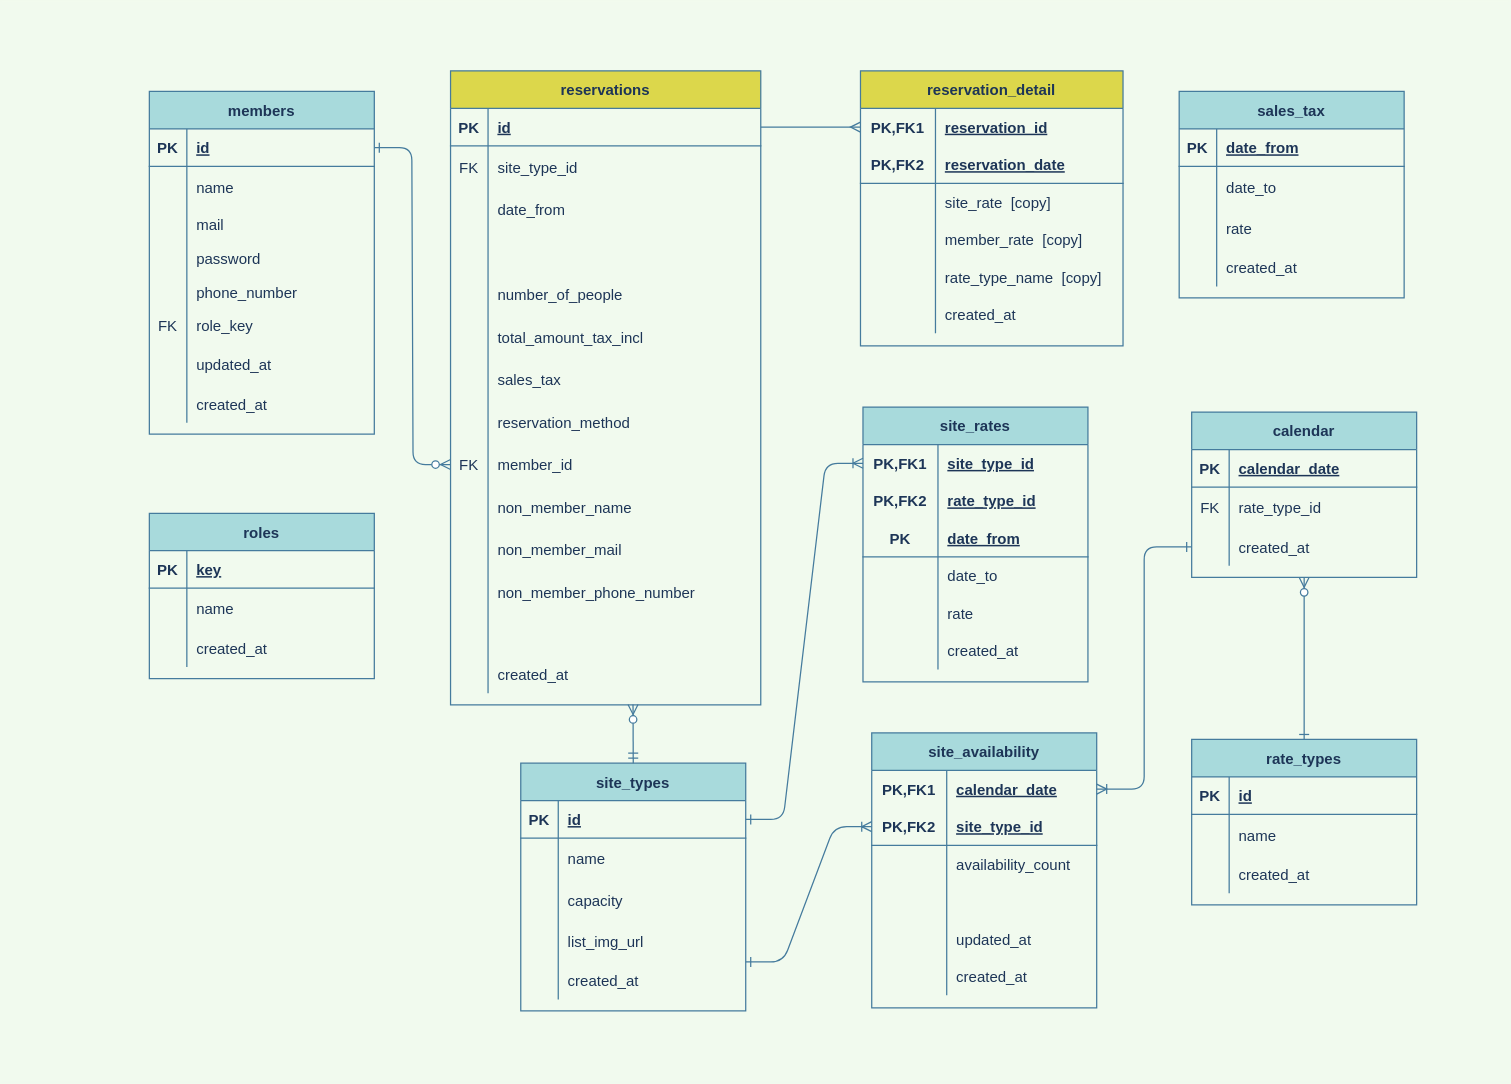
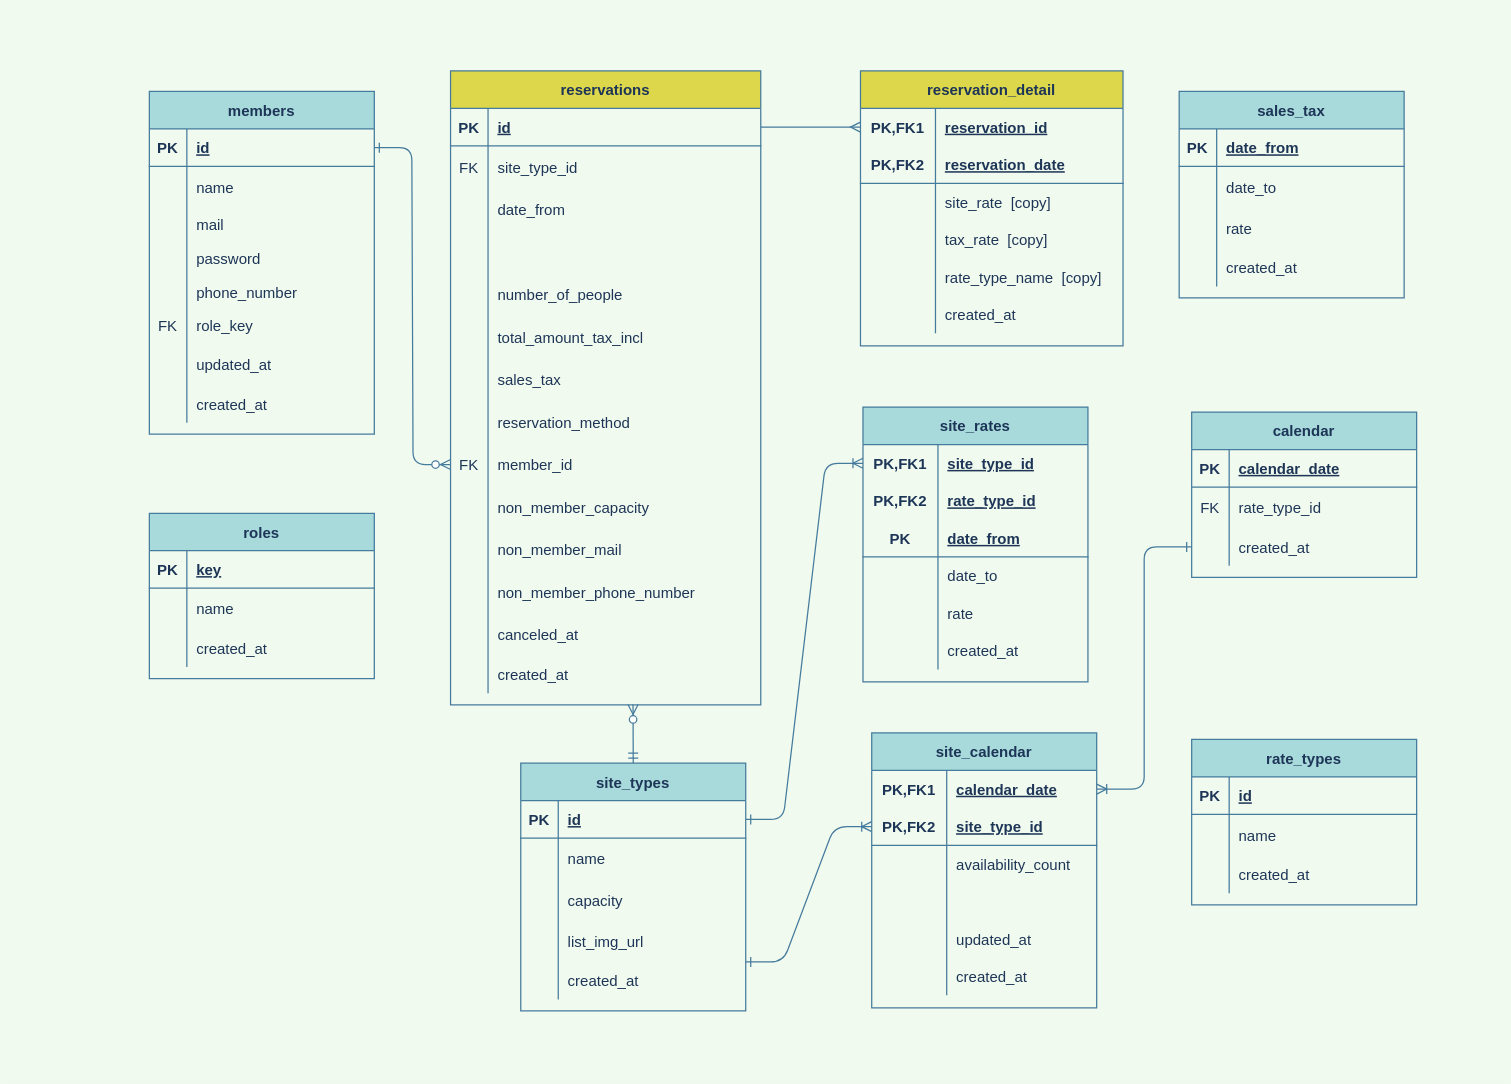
(1025, 240) -> (1012, 240)
(561, 508) -> (575, 508)
none -> (625, 634)
(1304, 659) -> none
(984, 752) -> (984, 752)
